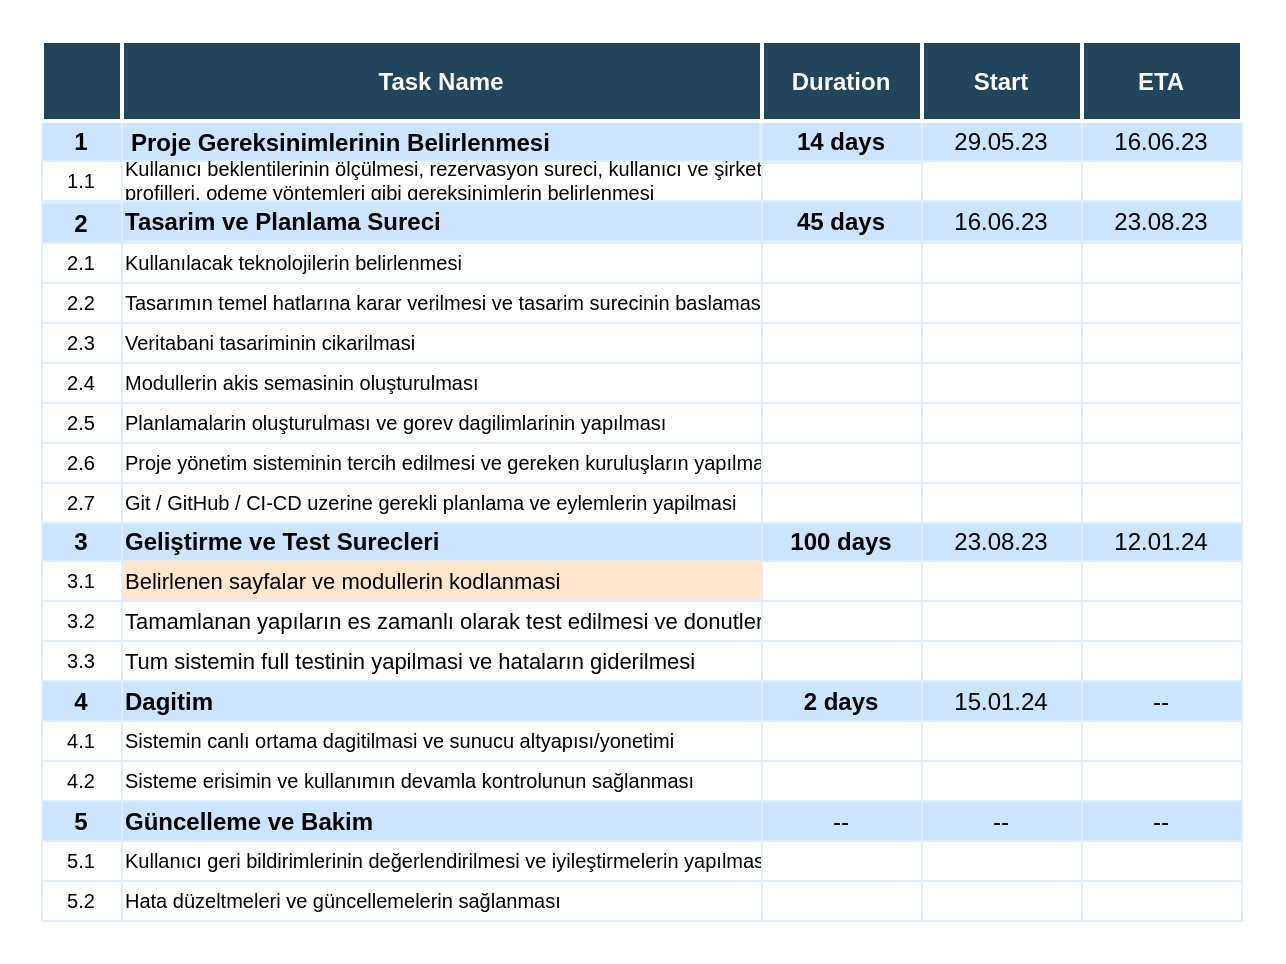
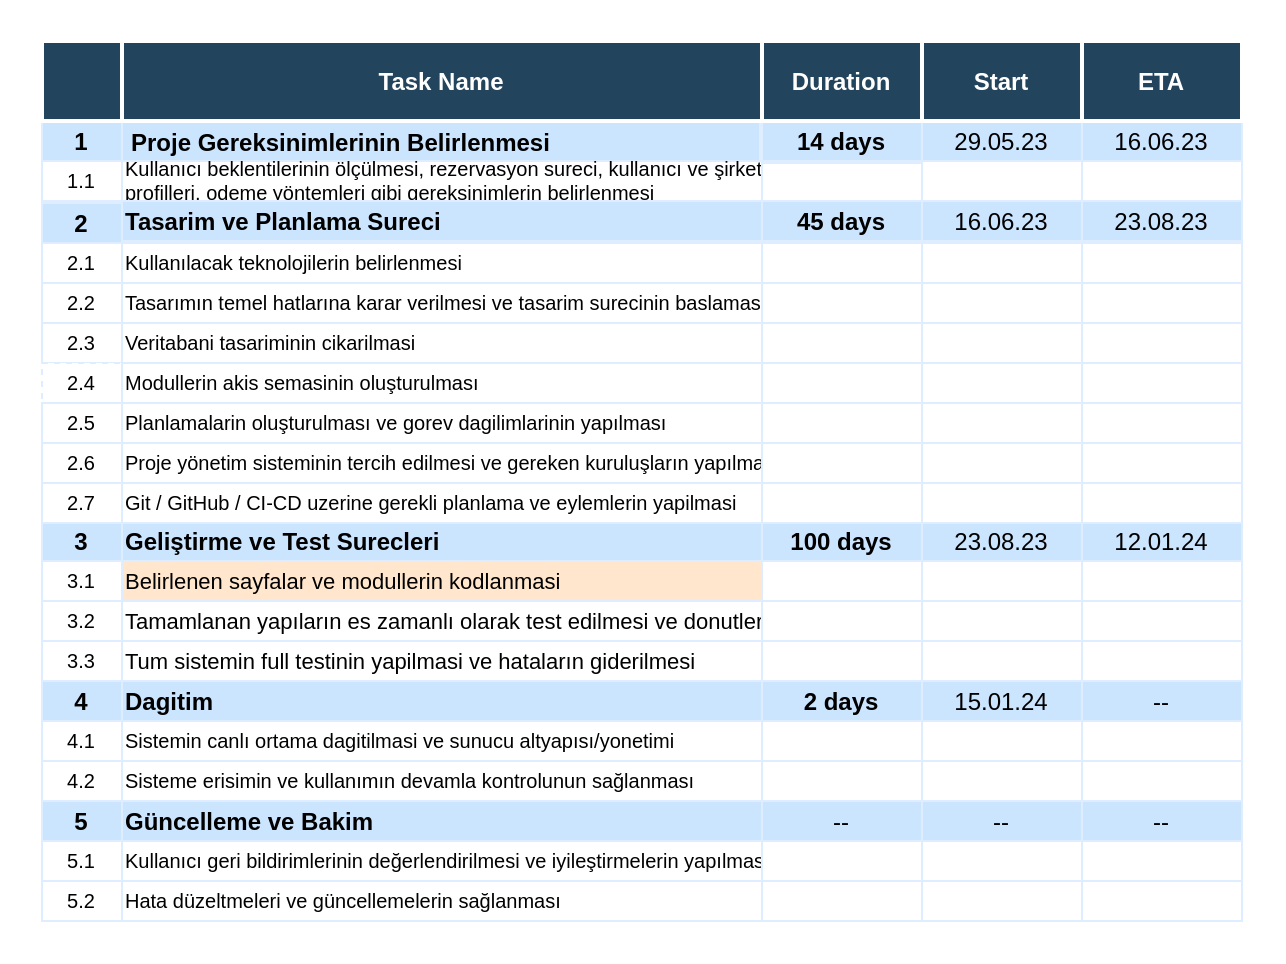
(82, 383) -> (82, 383)
